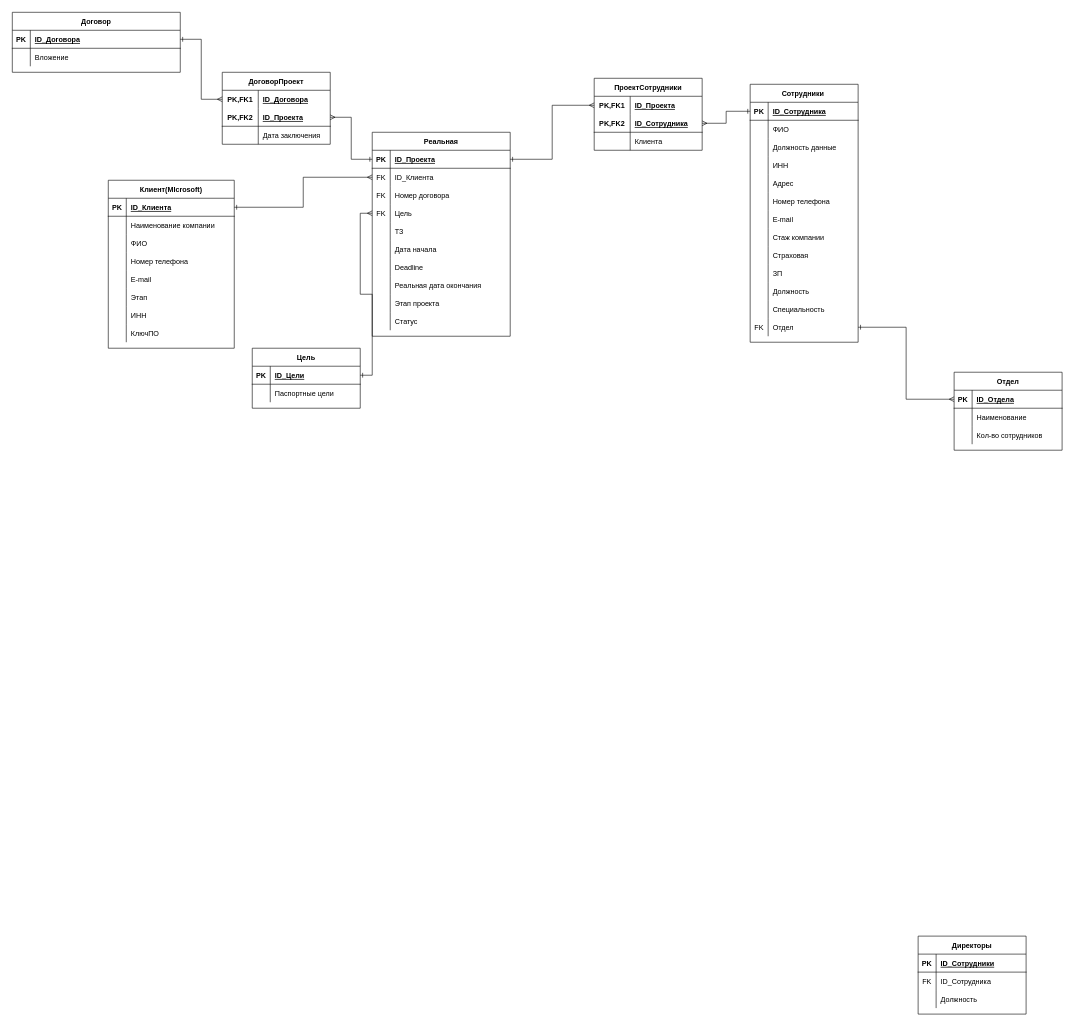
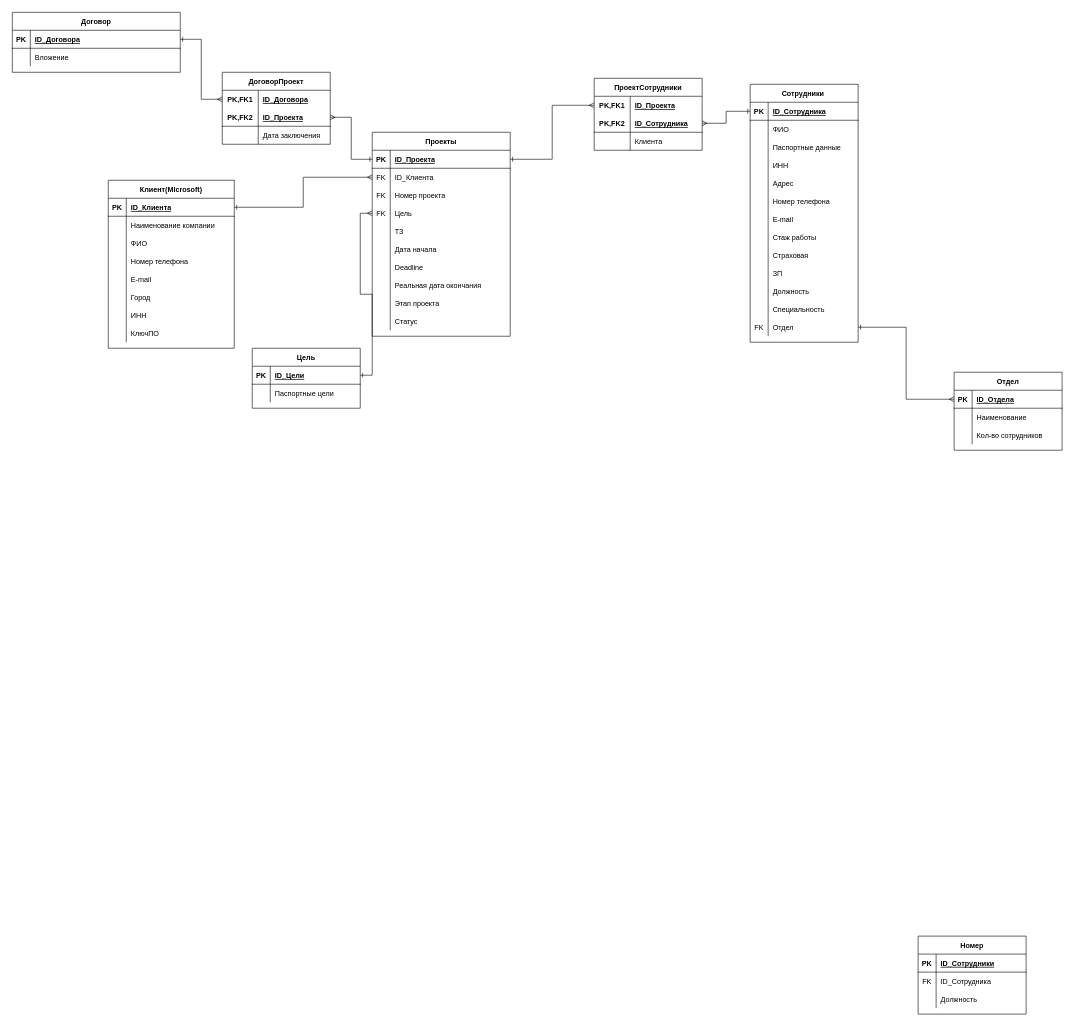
(441, 142) -> (441, 142)
(804, 148) -> (806, 148)
(422, 196) -> (420, 196)
(798, 238) -> (794, 238)
(139, 298) -> (141, 298)
(972, 946) -> (972, 946)
